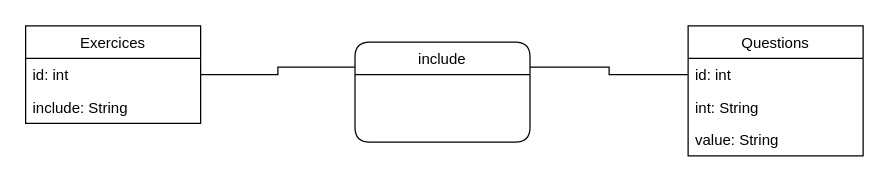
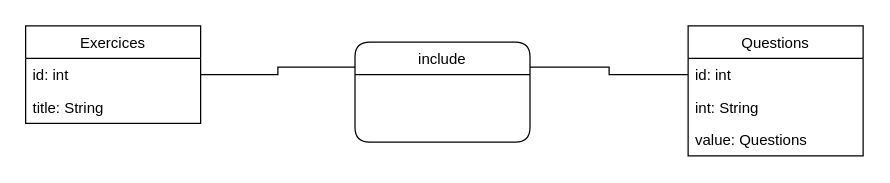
(86, 108) -> (77, 108)
(742, 140) -> (754, 140)
